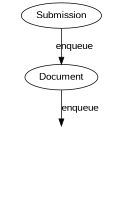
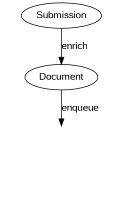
(75, 46) -> (75, 46)
